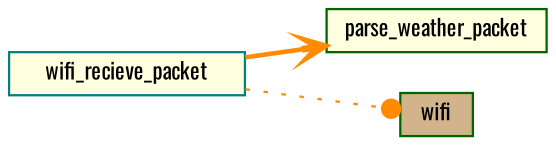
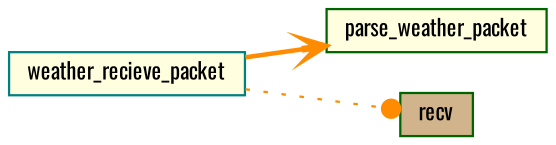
(127, 74) -> (127, 74)
(437, 115) -> (437, 115)
